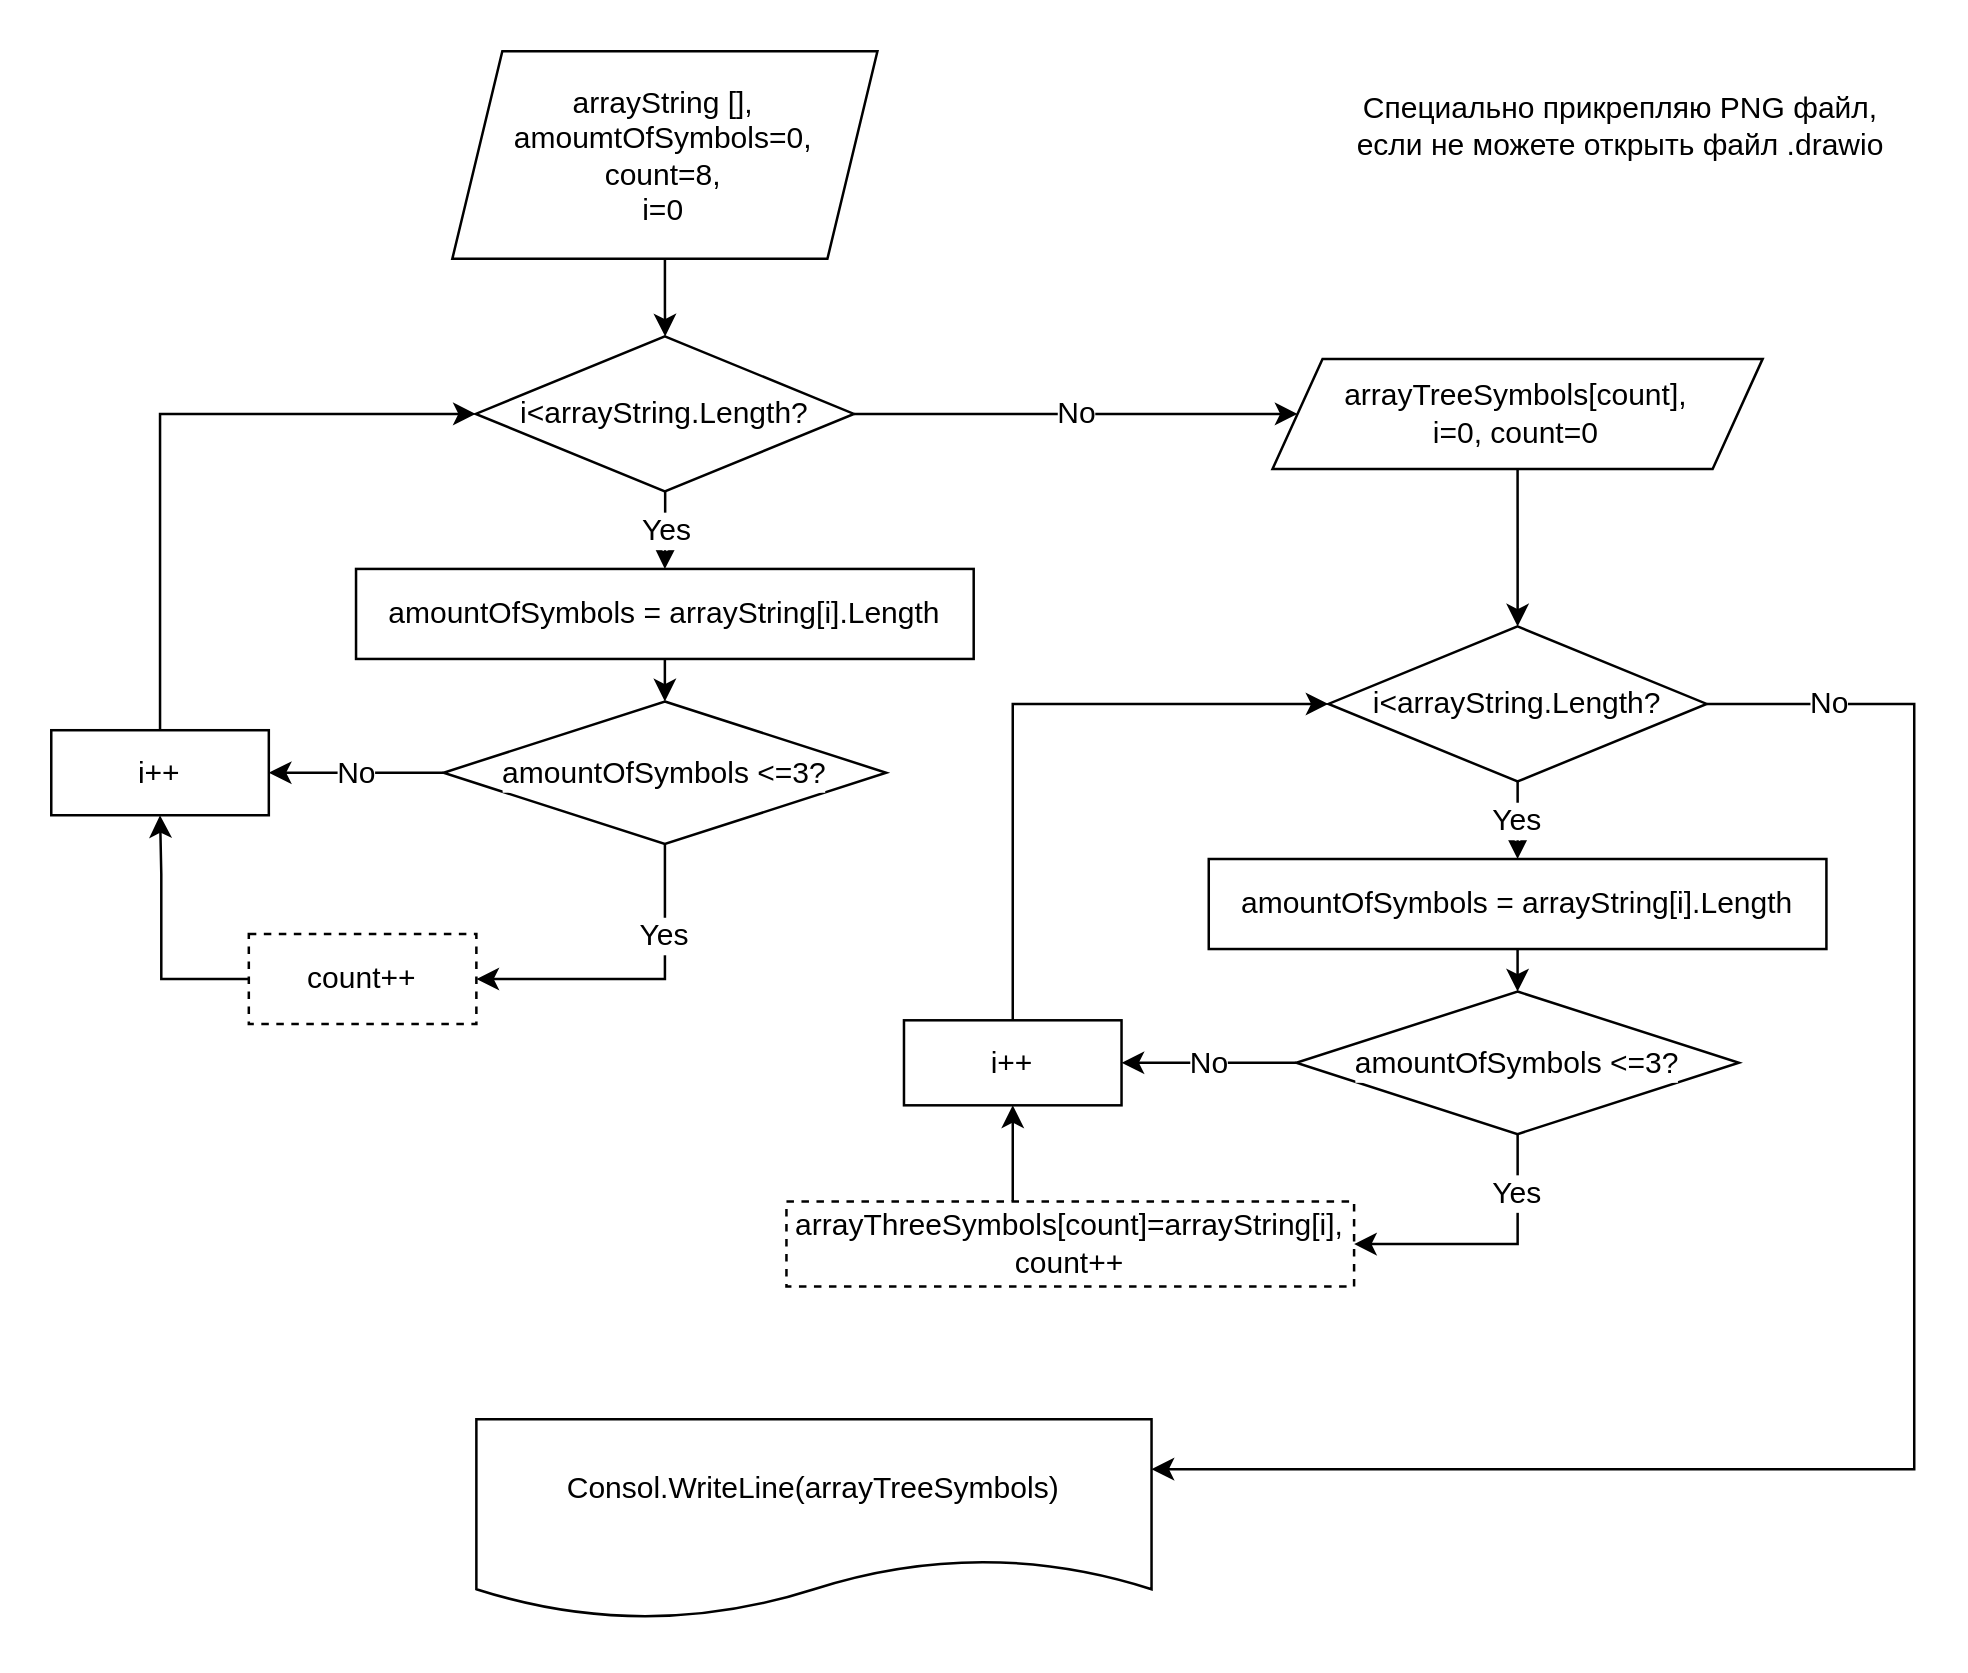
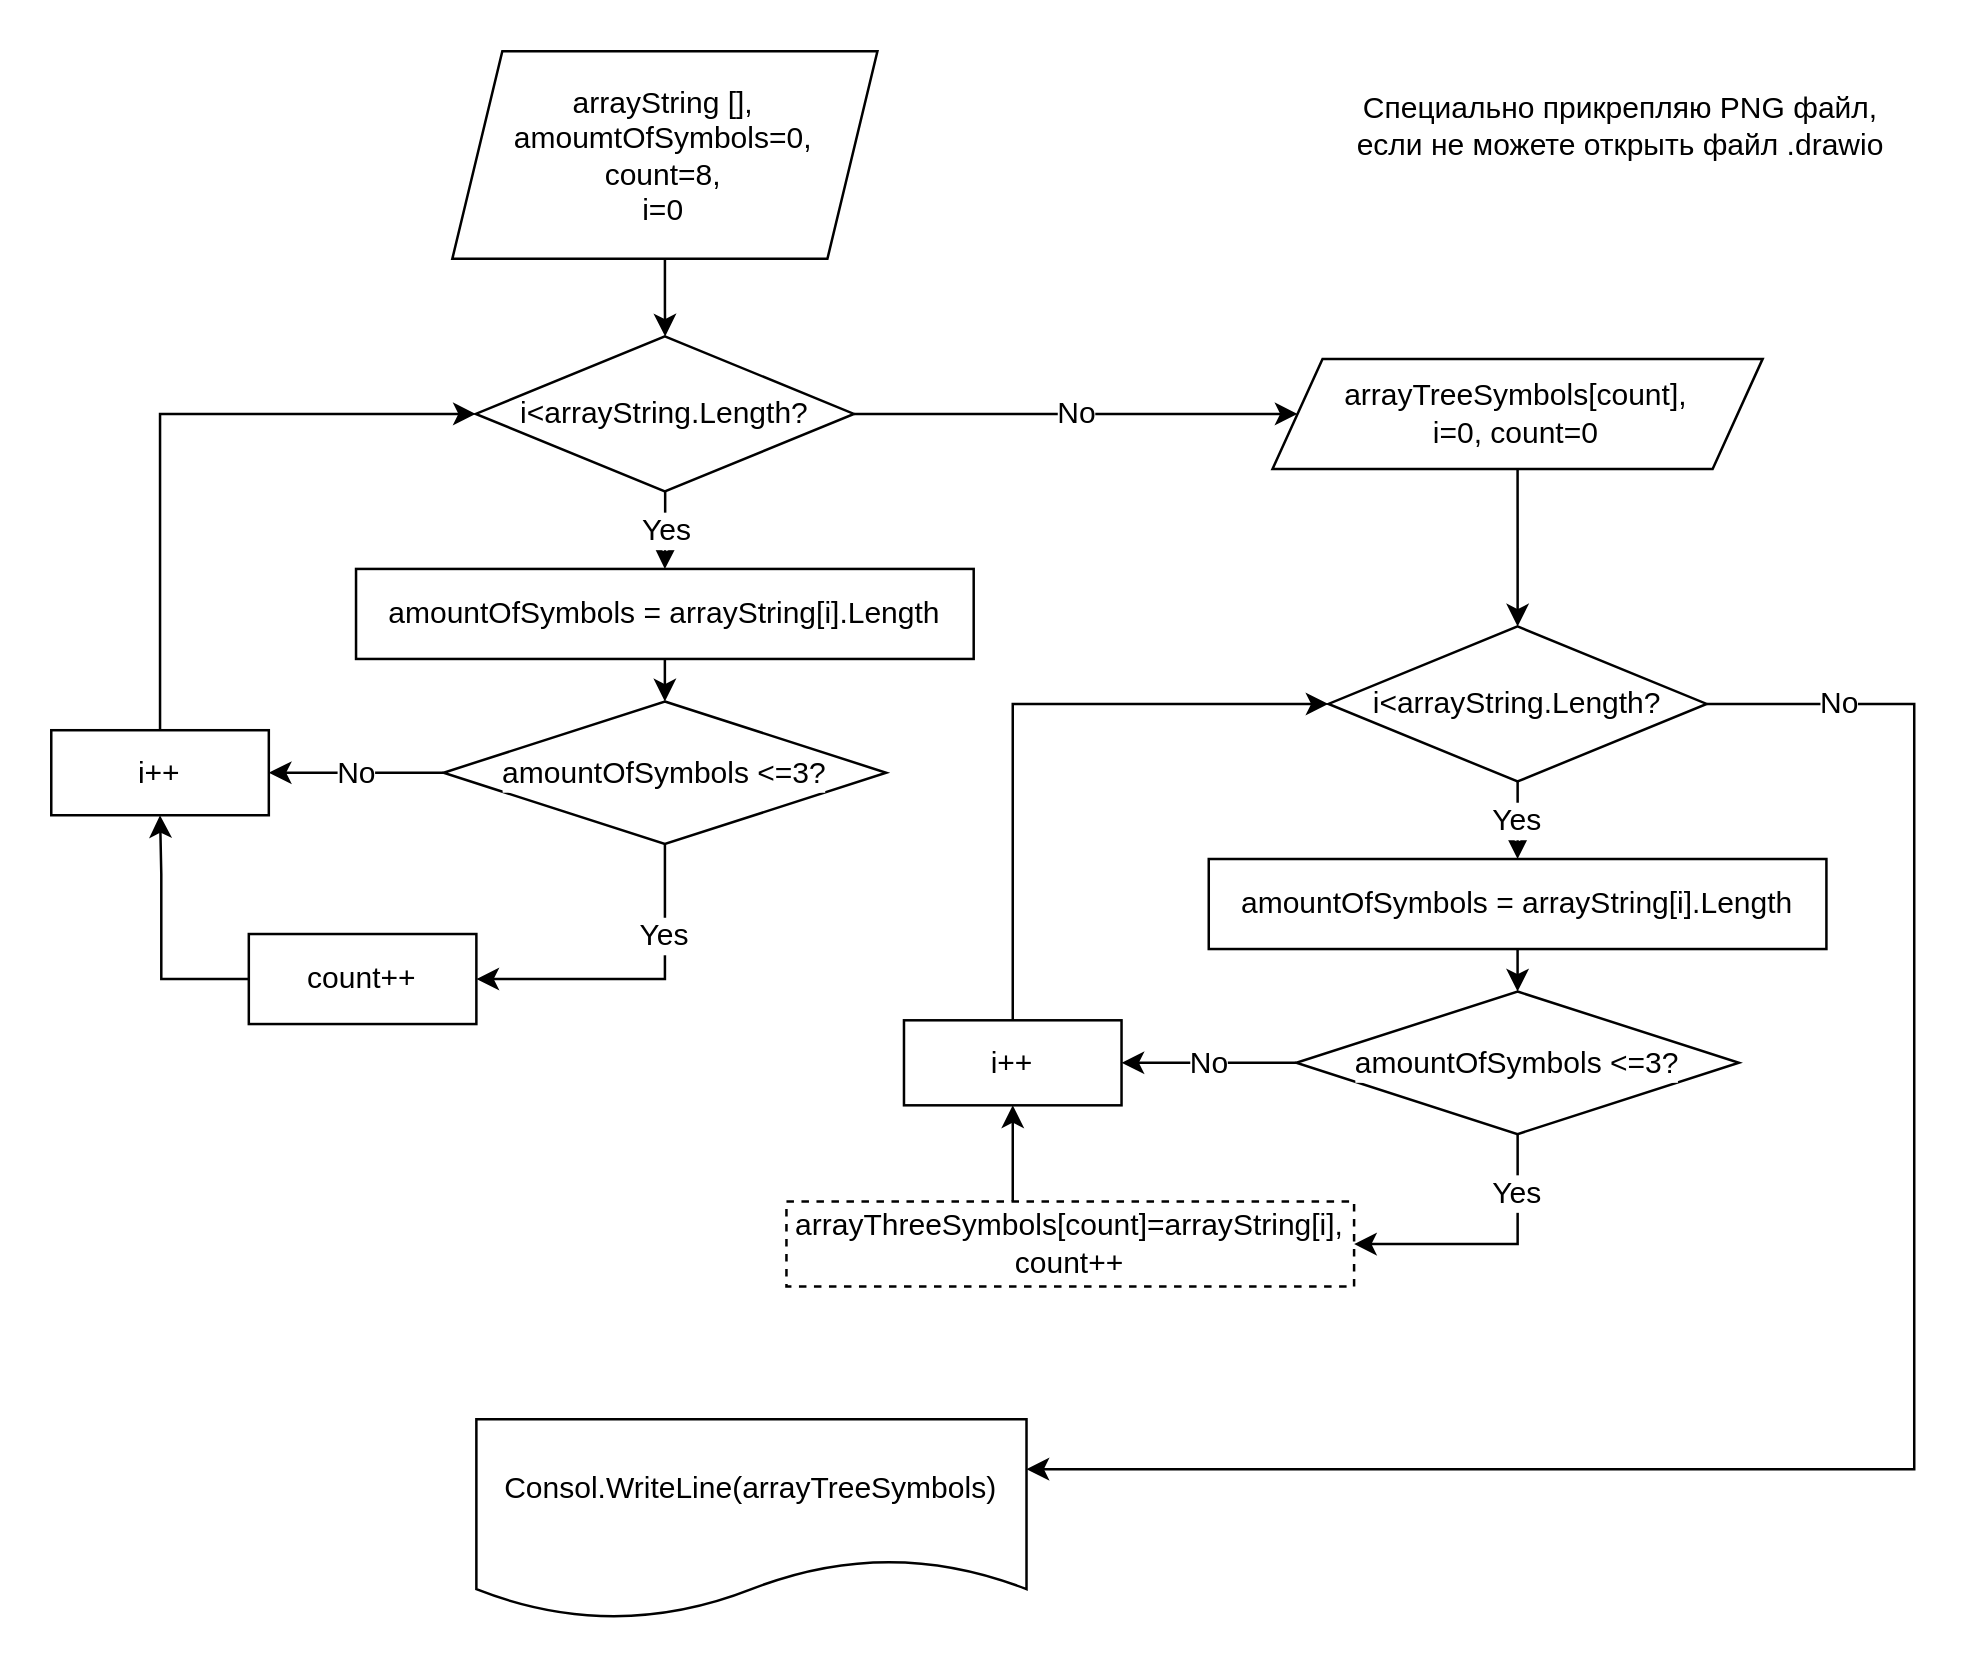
(363, 979) -> (363, 979)
(814, 1519) -> (751, 1519)
